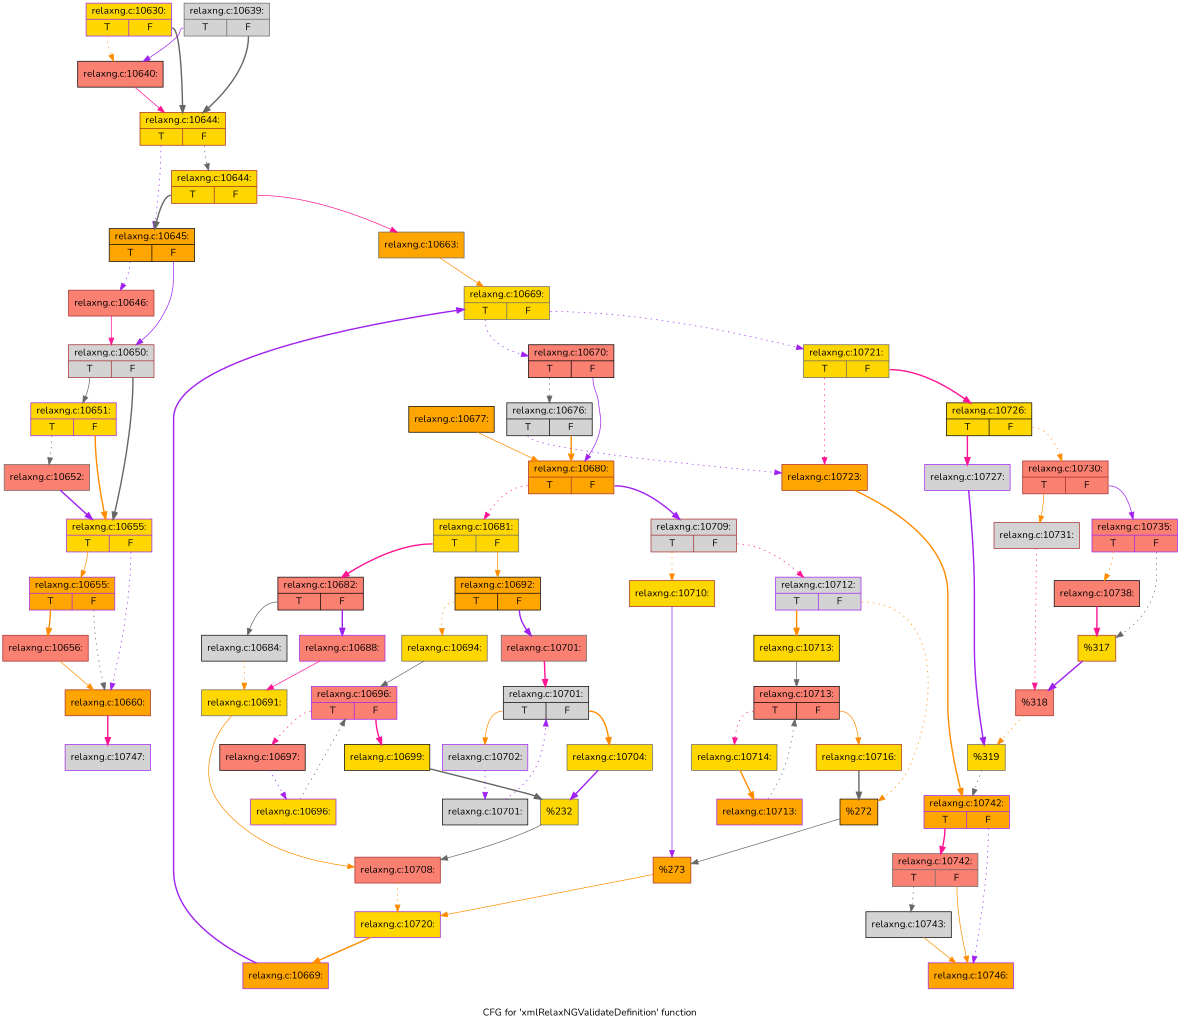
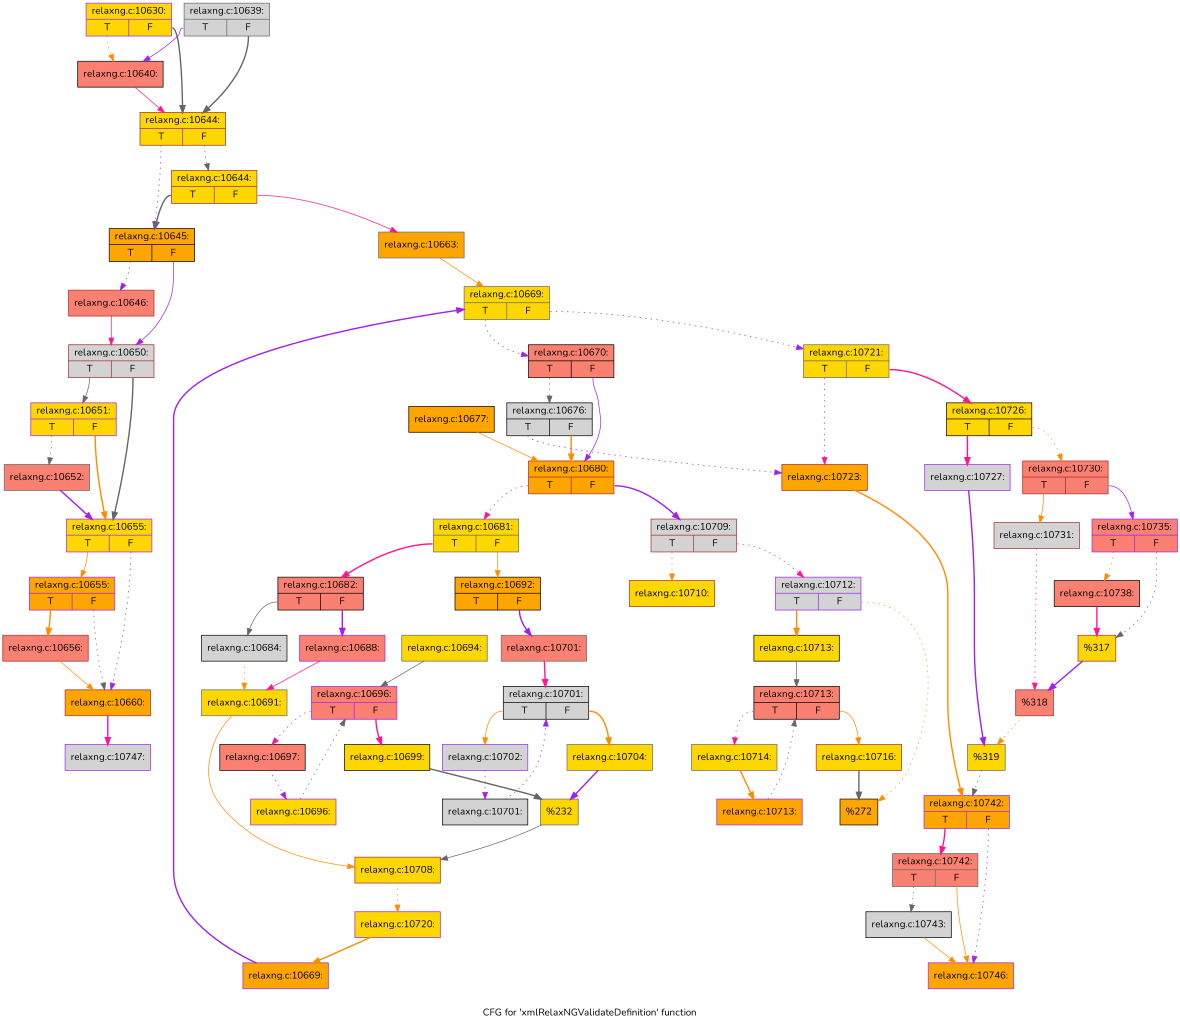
(443, 612) -> none
(398, 870) -> (398, 870)
(672, 870) -> none
